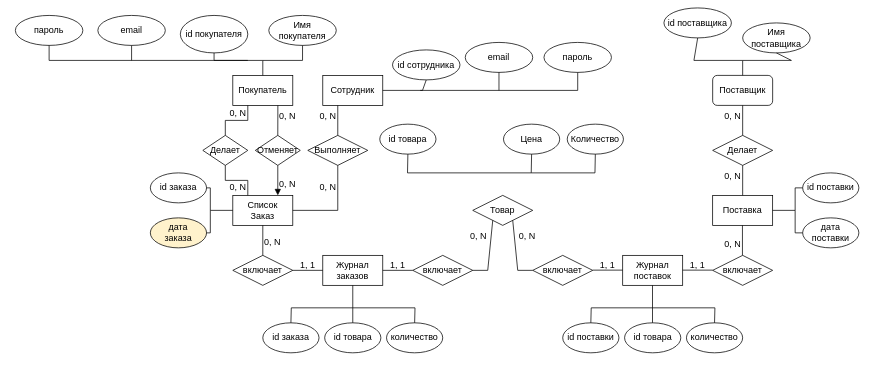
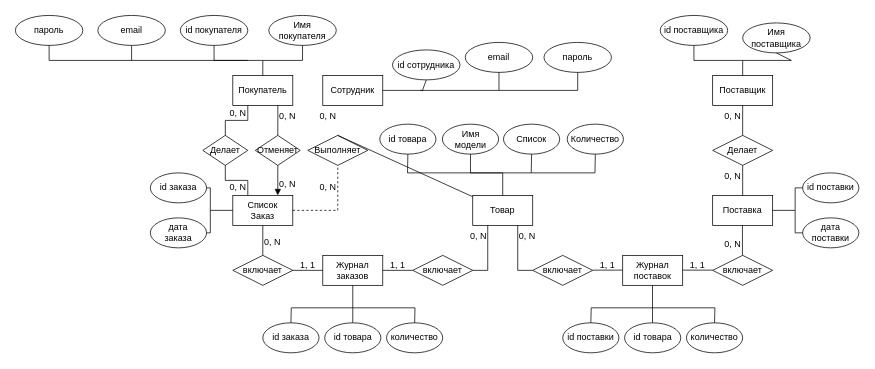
(698, 23) -> (694, 30)
(214, 34) -> (214, 30)
(743, 90) -> (743, 90)
(338, 120) -> (376, 153)
none -> (471, 139)
(532, 139) -> (532, 139)
none -> (503, 185)
(338, 210) -> (338, 210)
(503, 210) -> (503, 210)
(179, 233) -> (179, 233)
